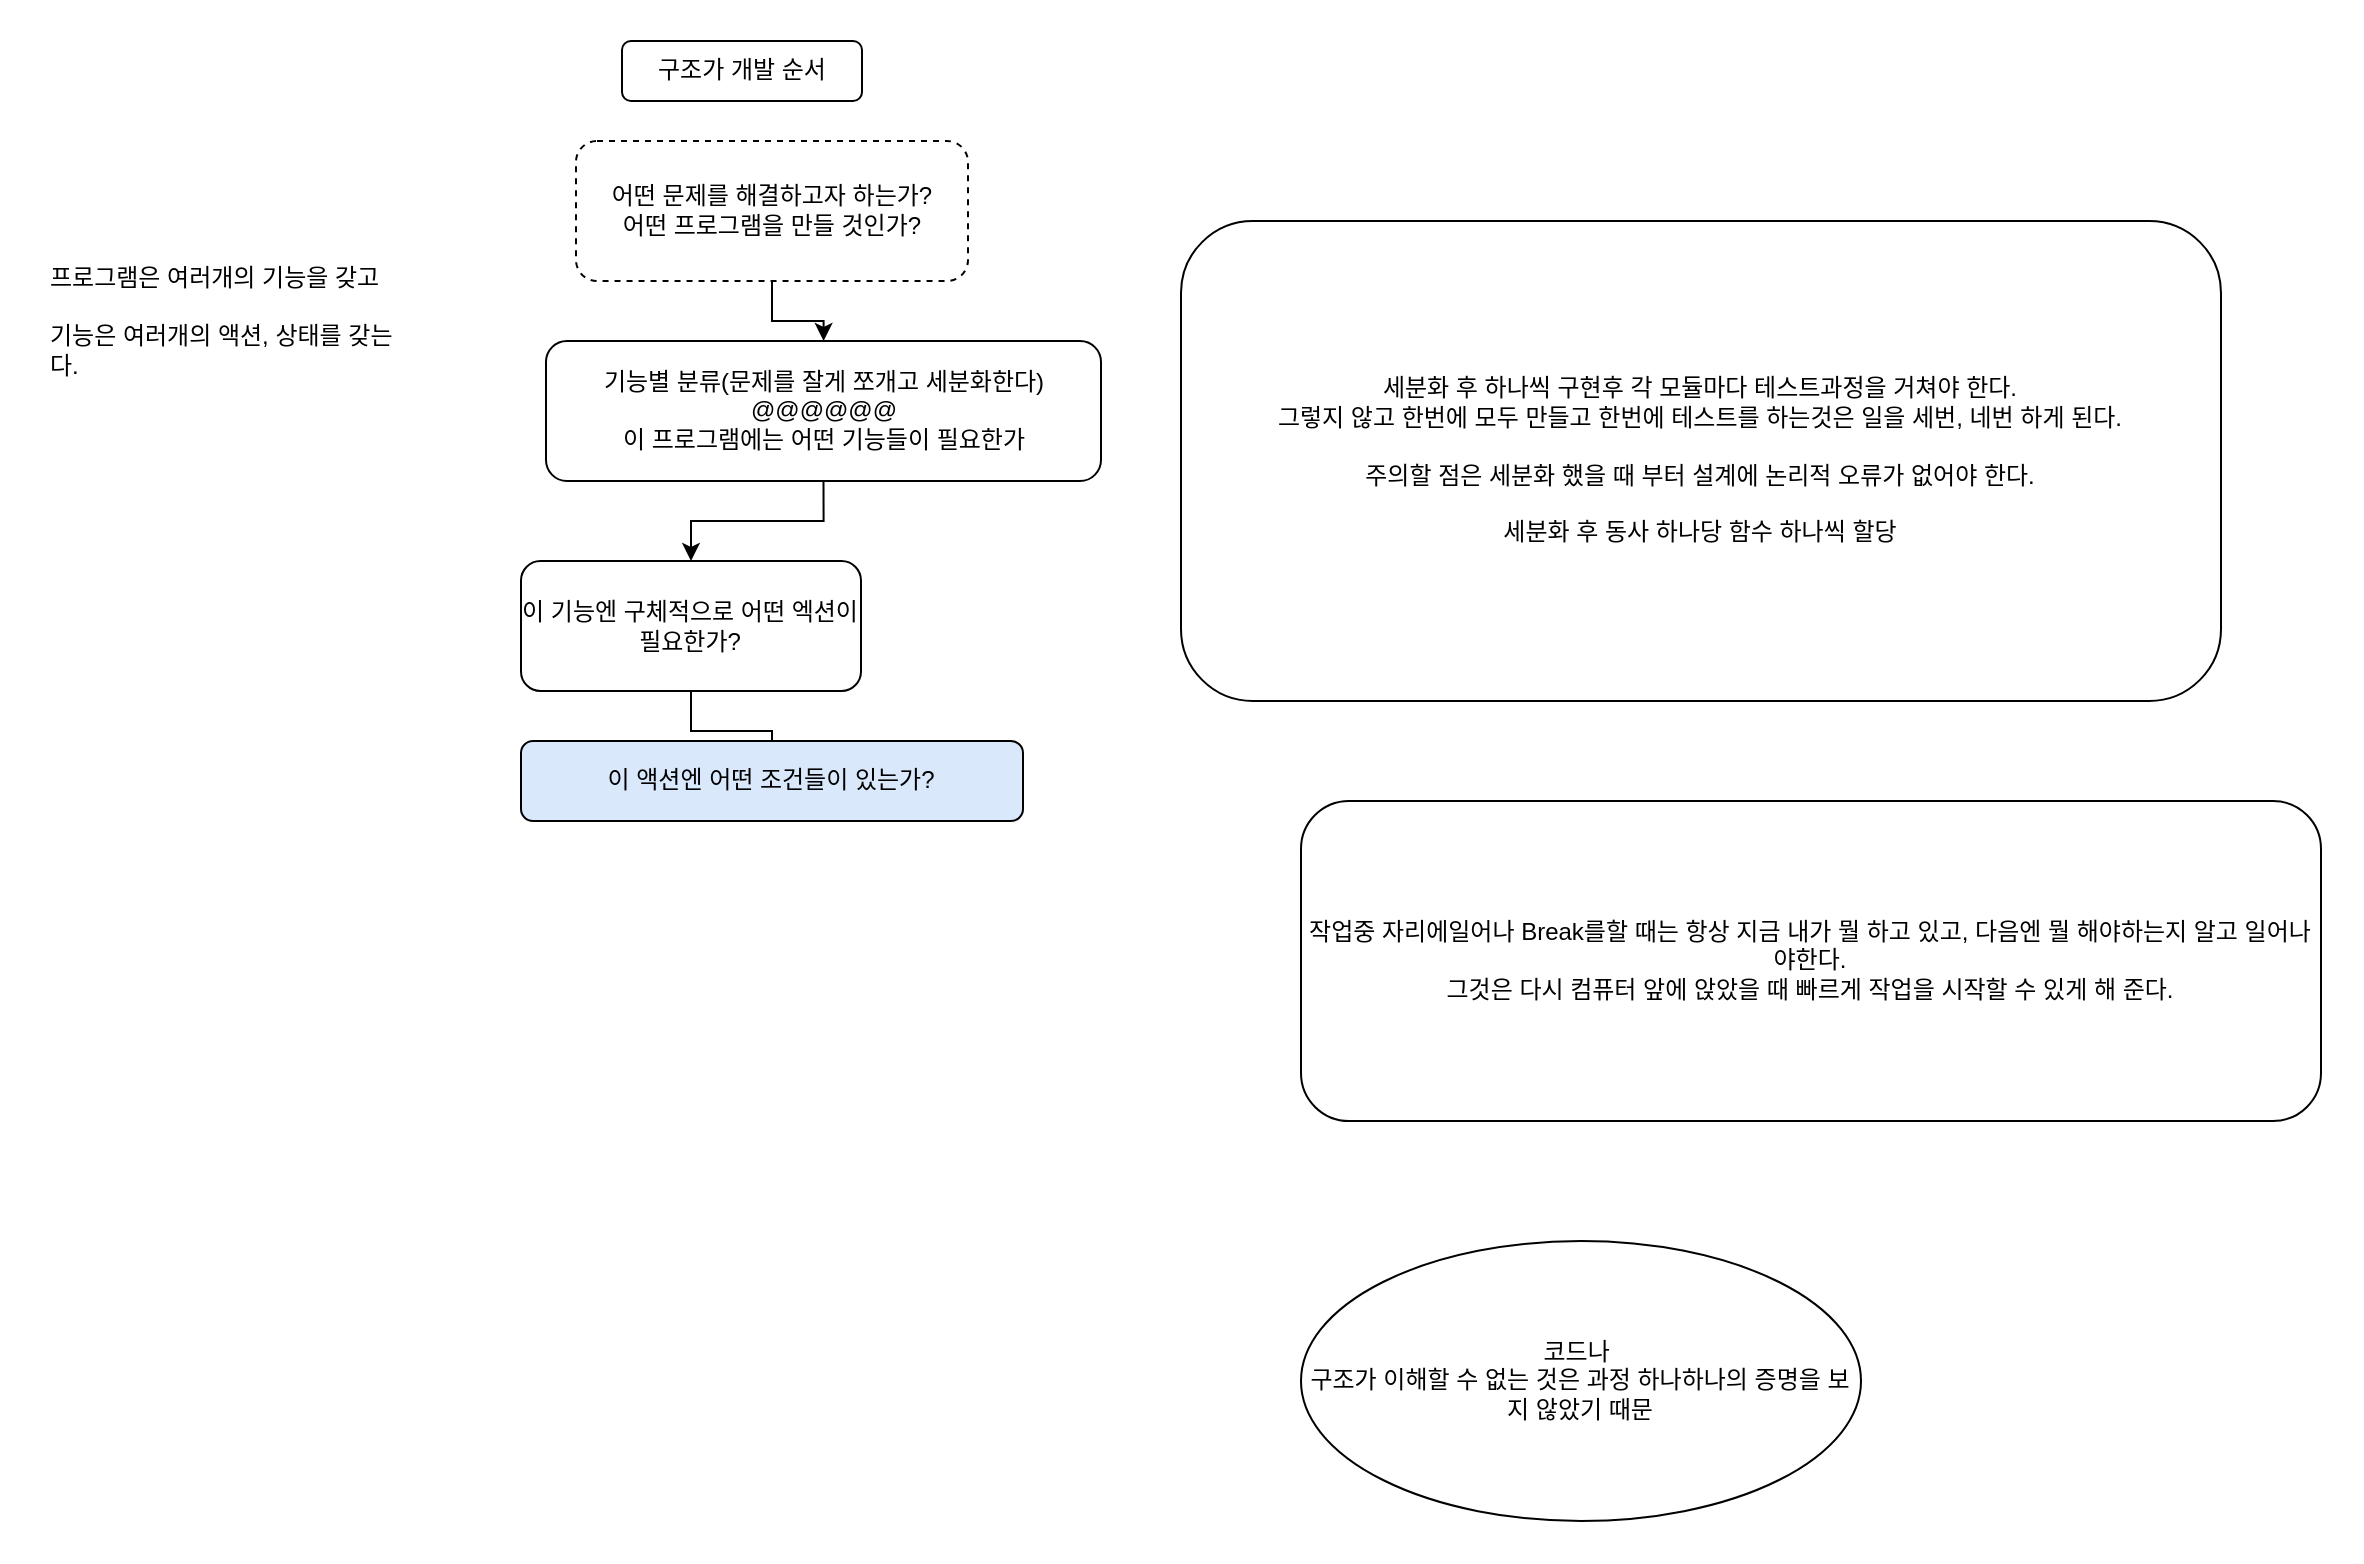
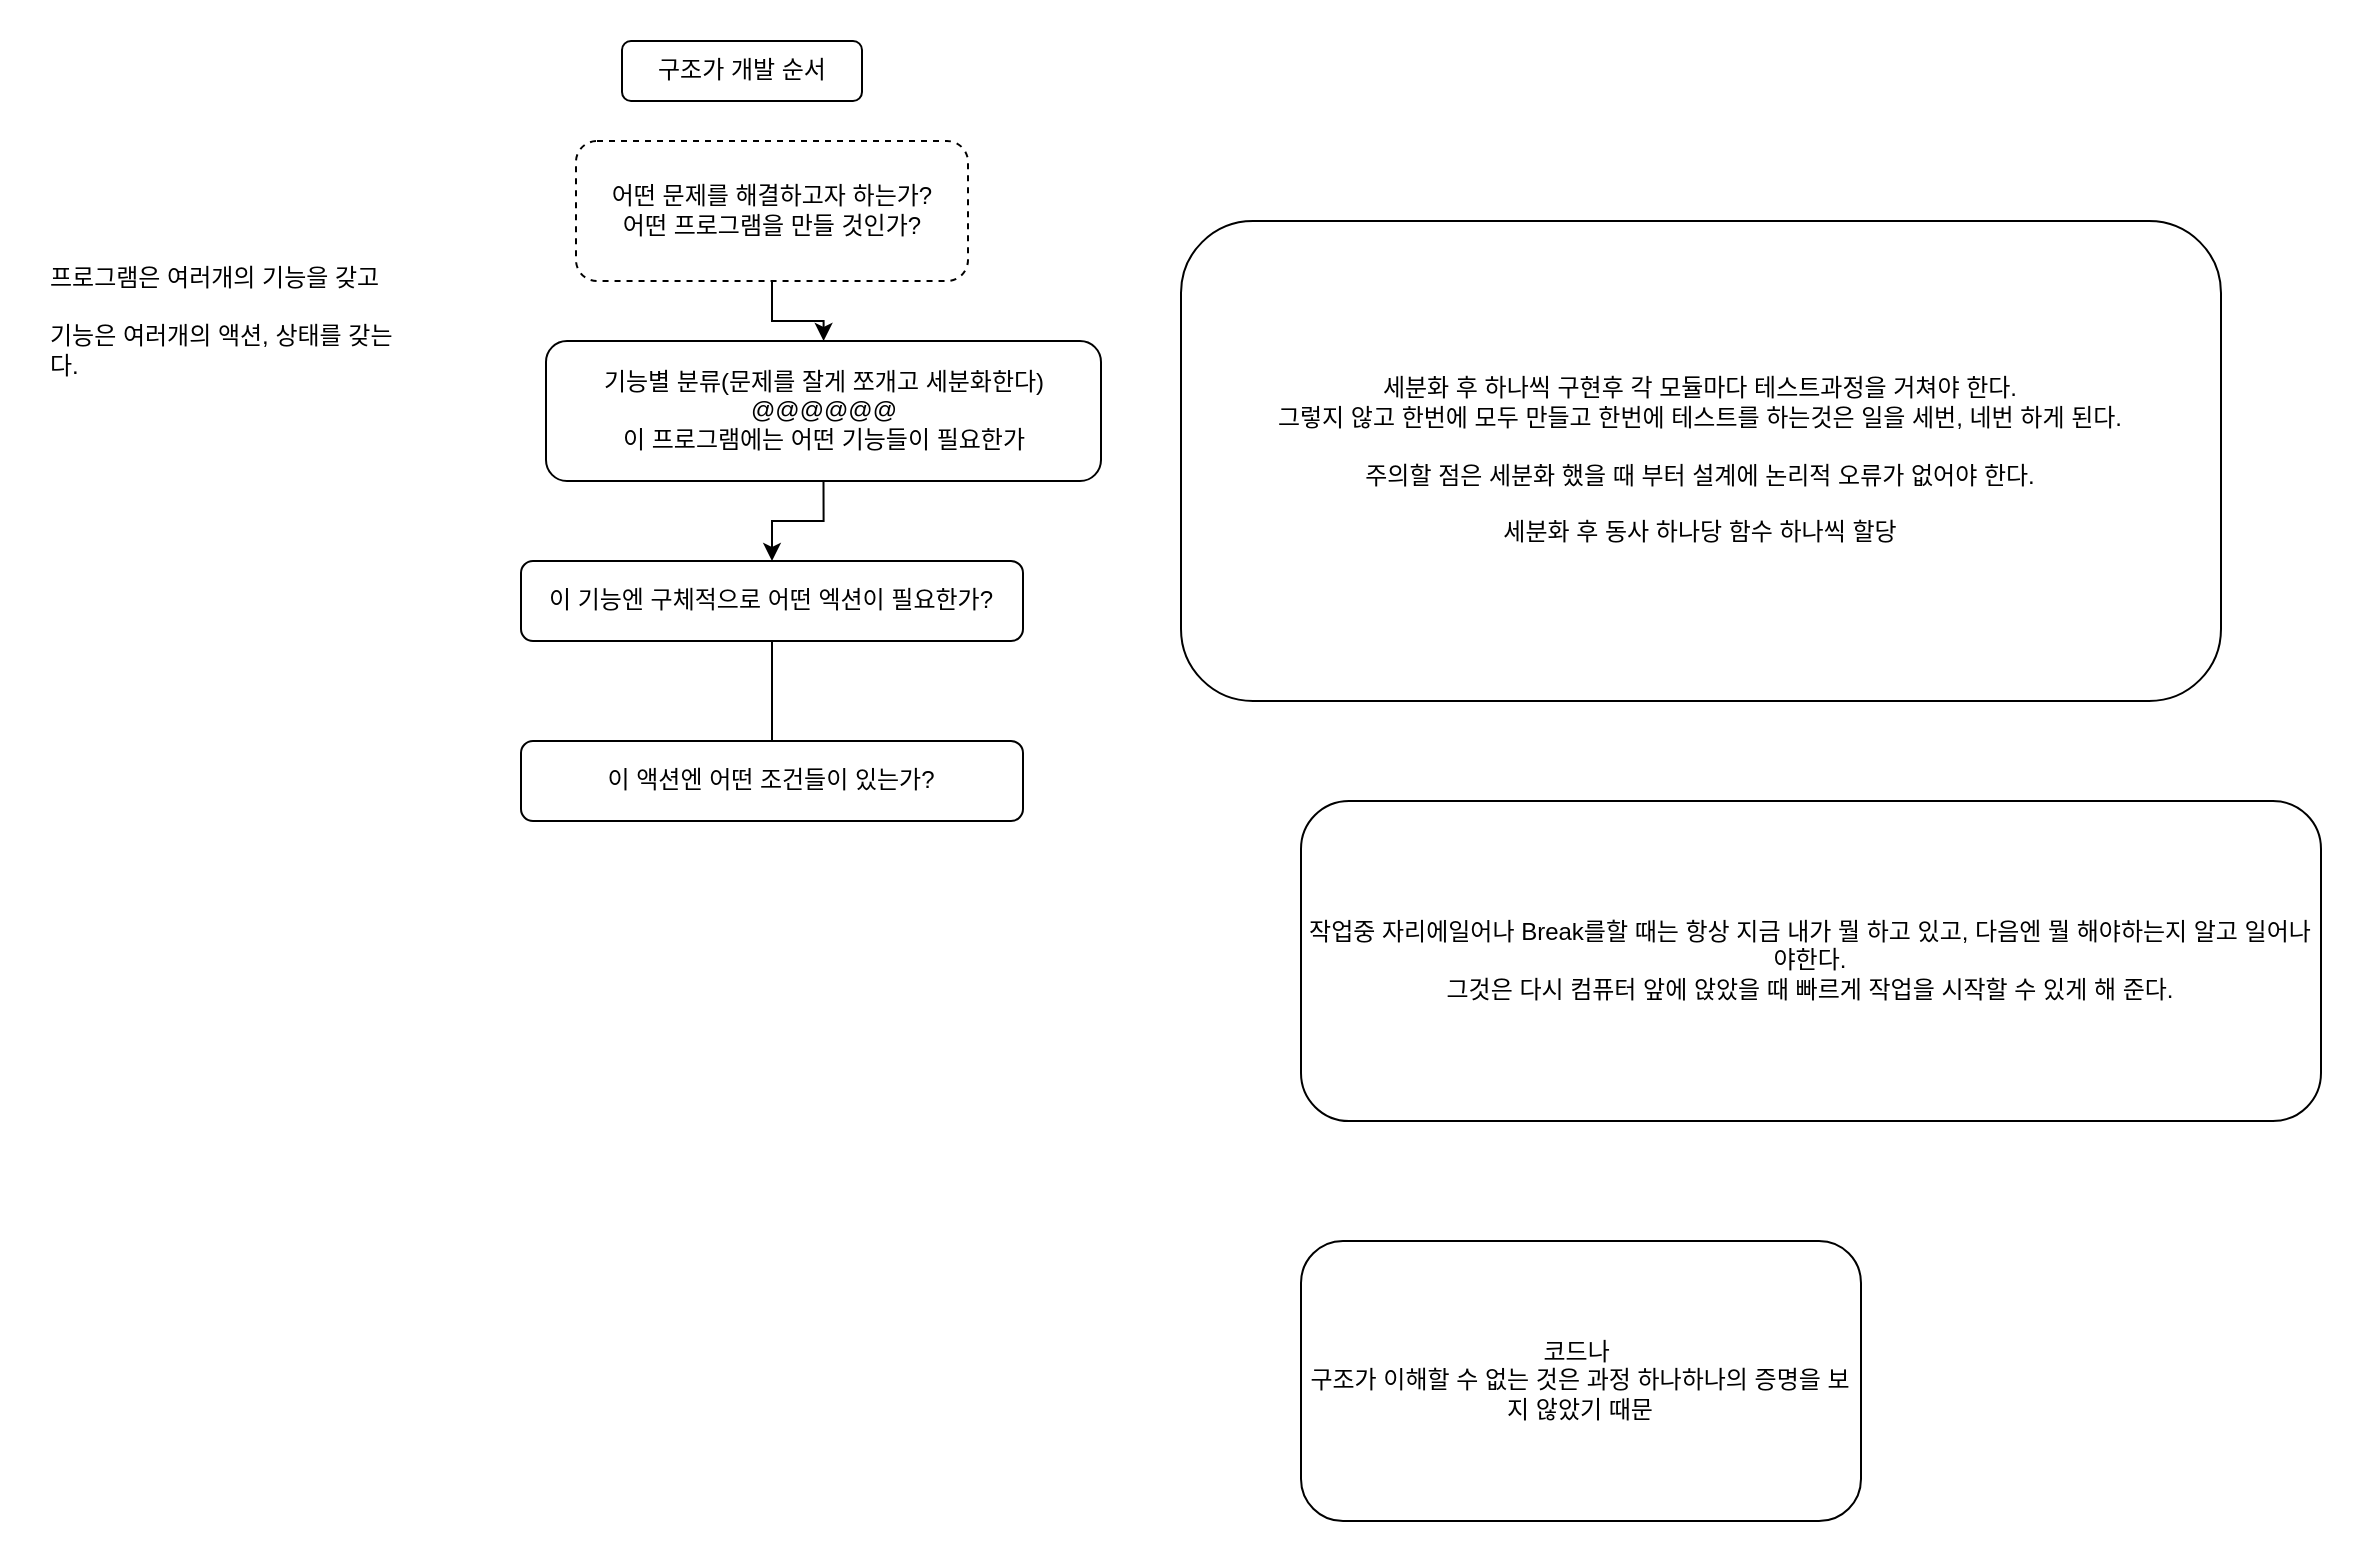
(691, 626) -> (772, 601)
(772, 781) -> (772, 781)
(1581, 1381) -> (1581, 1381)
